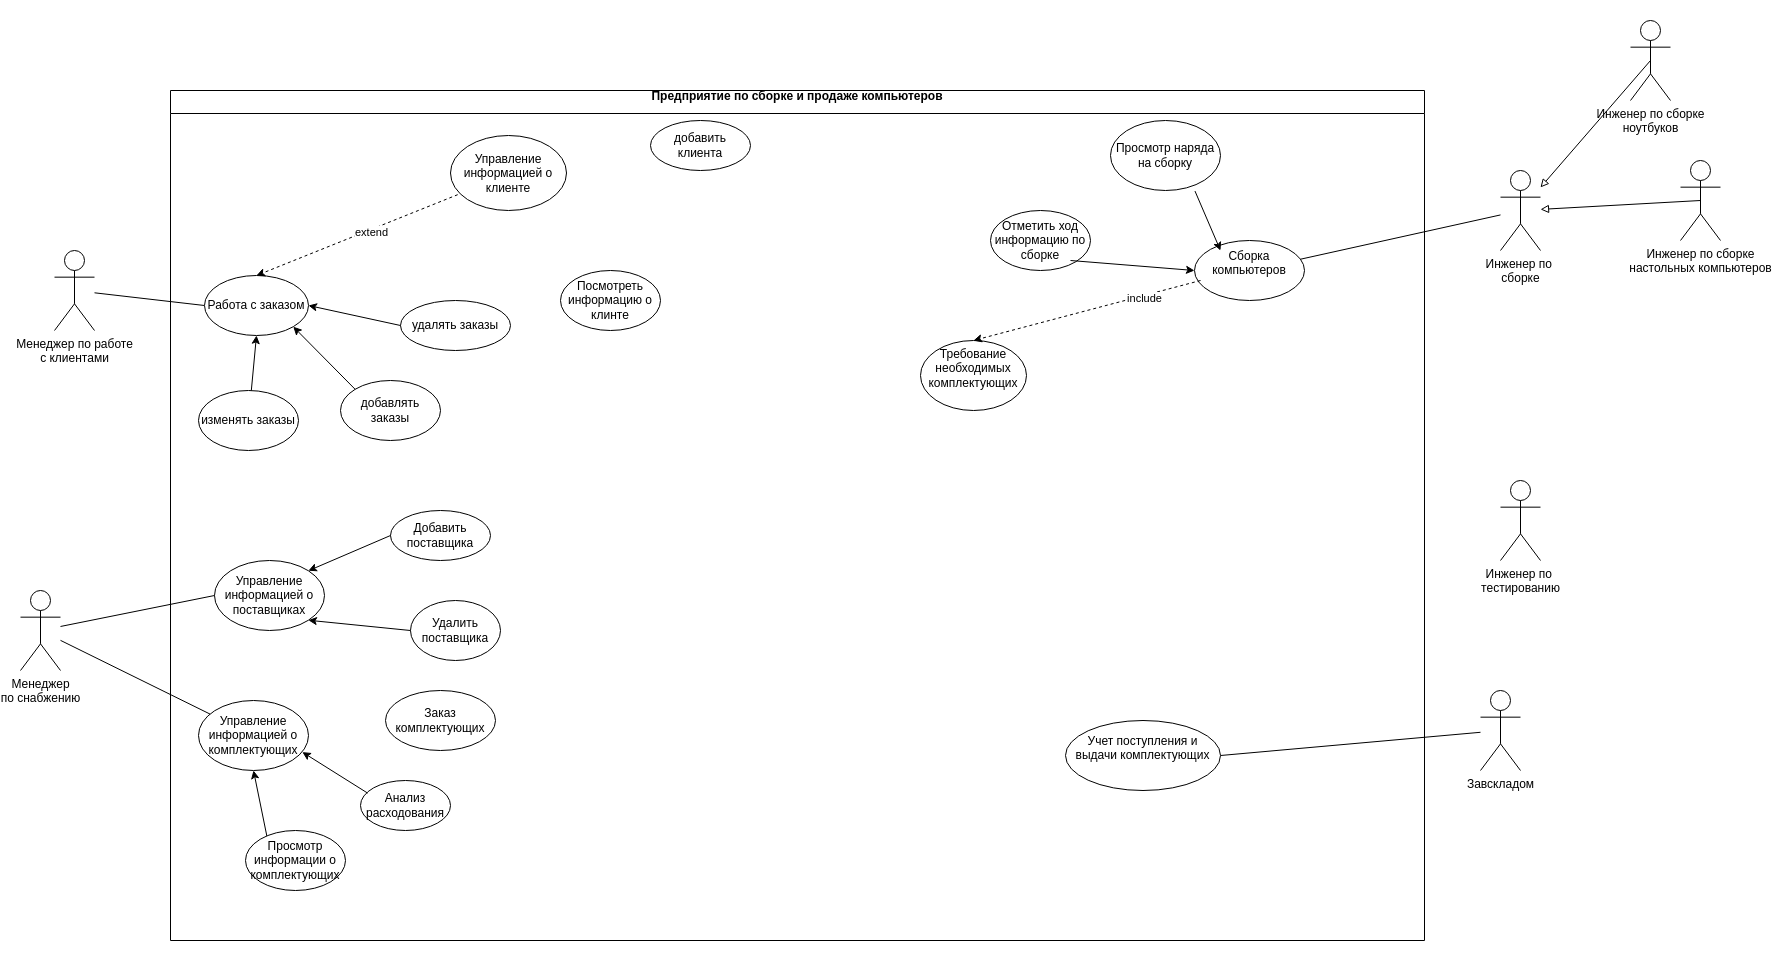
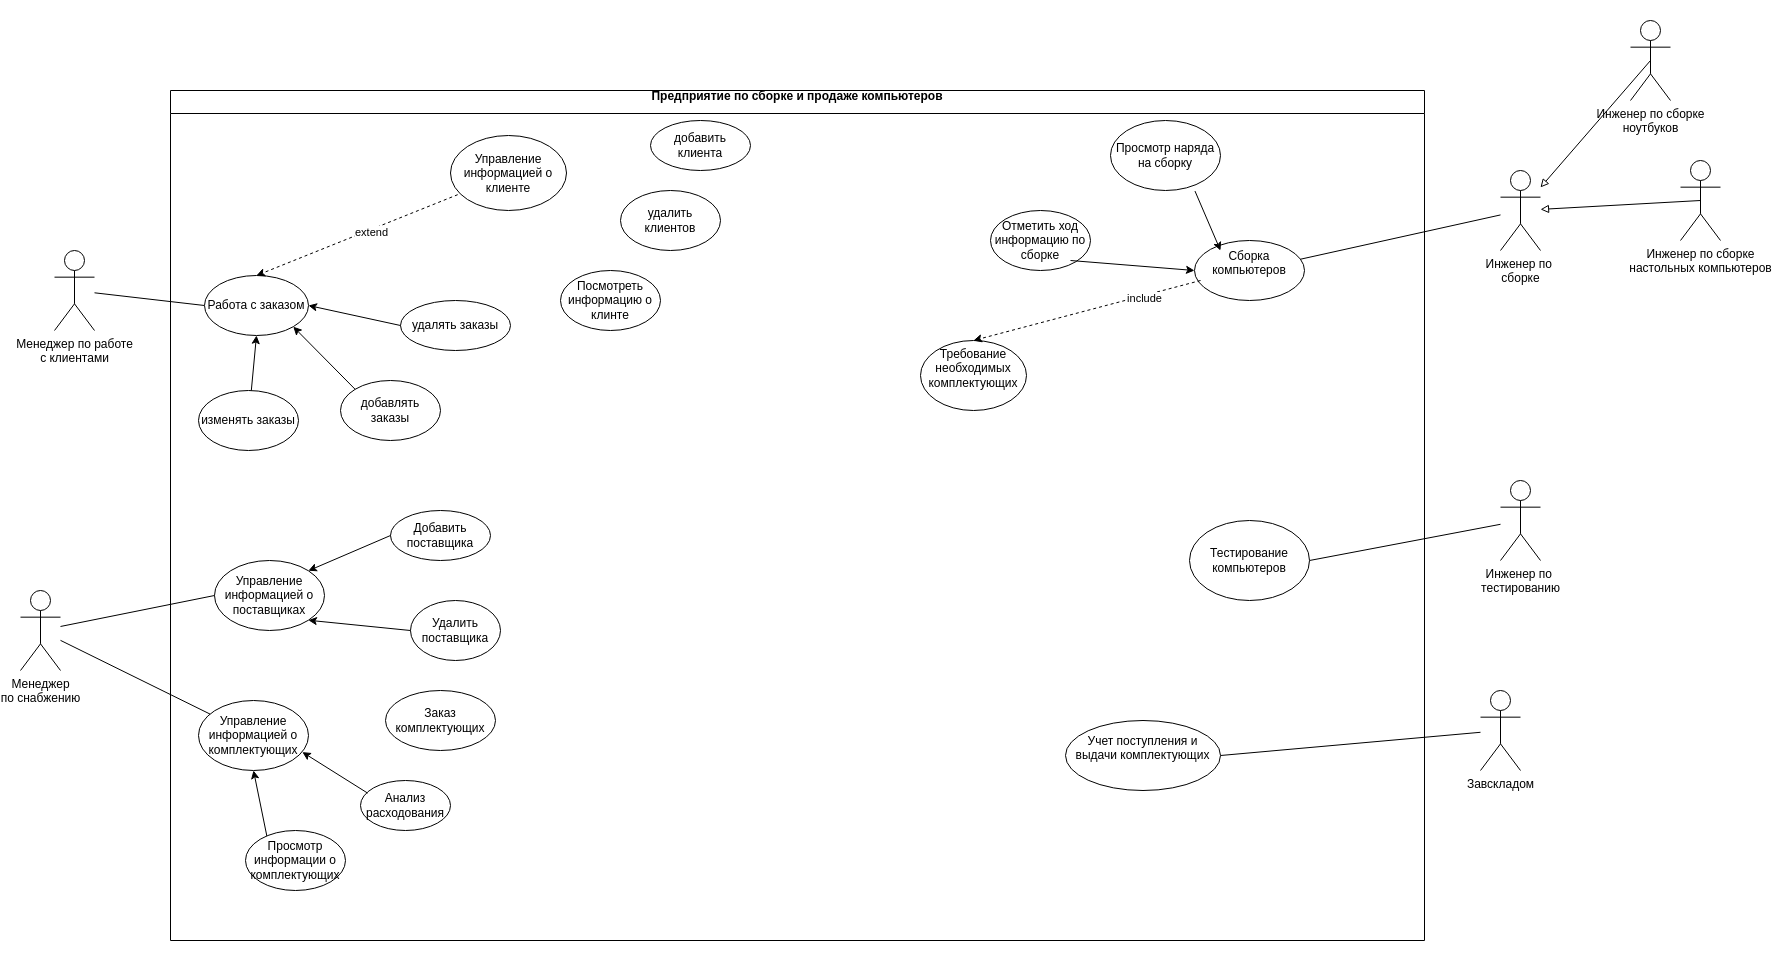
none -> (671, 221)
none -> (1405, 542)
none -> (1250, 561)
